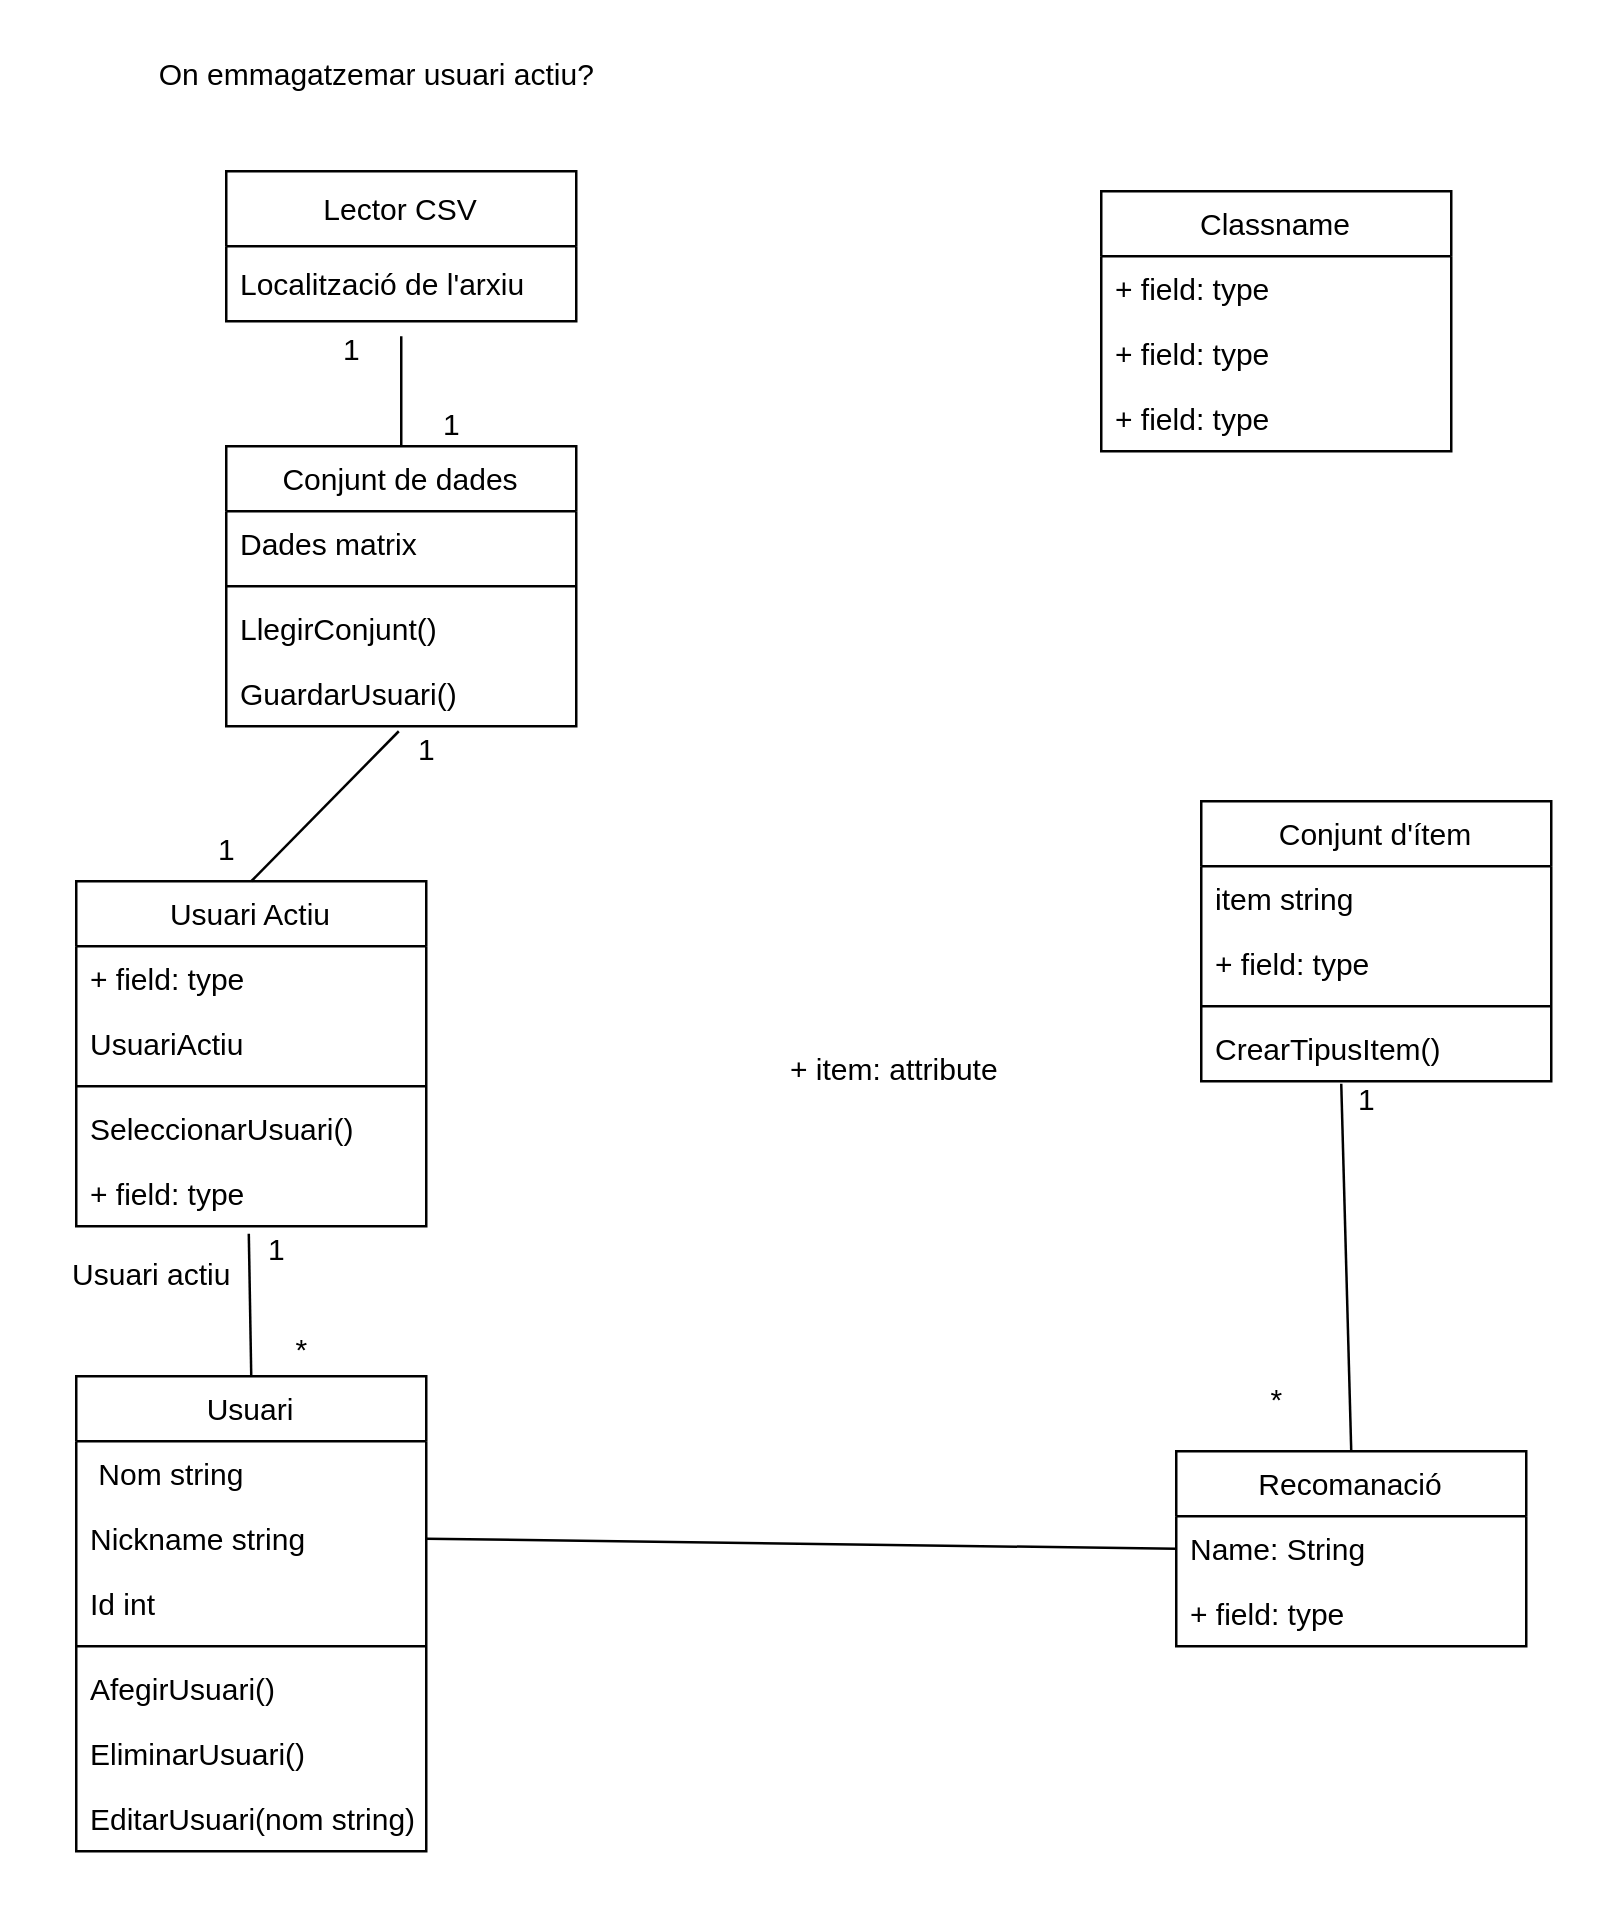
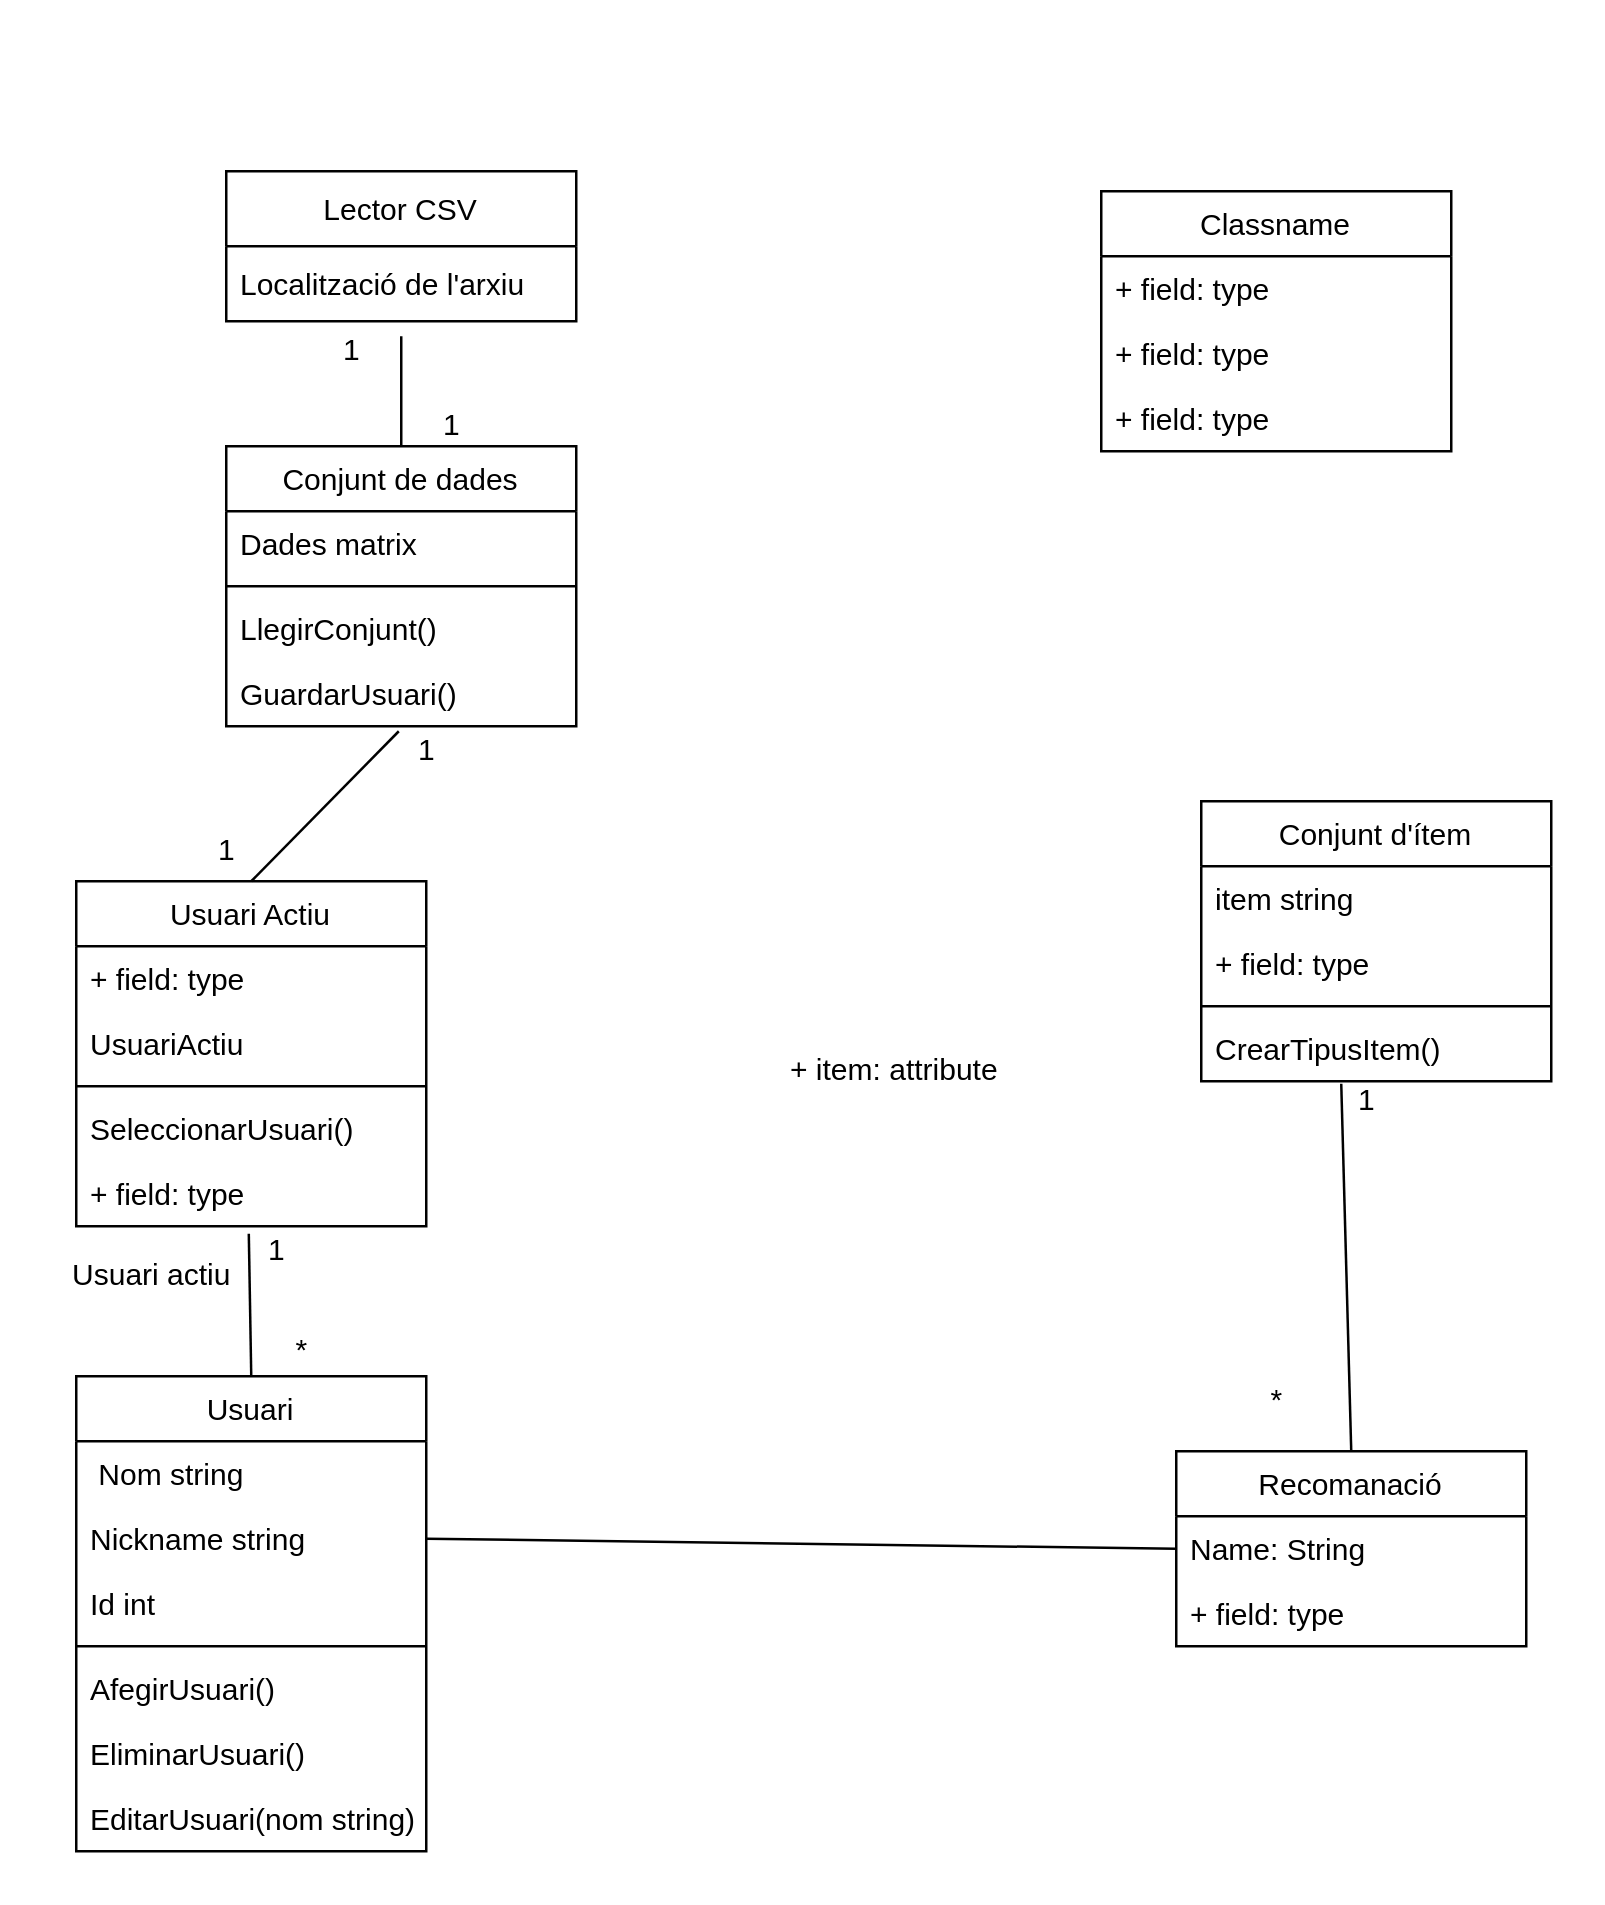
(376, 76) -> none
